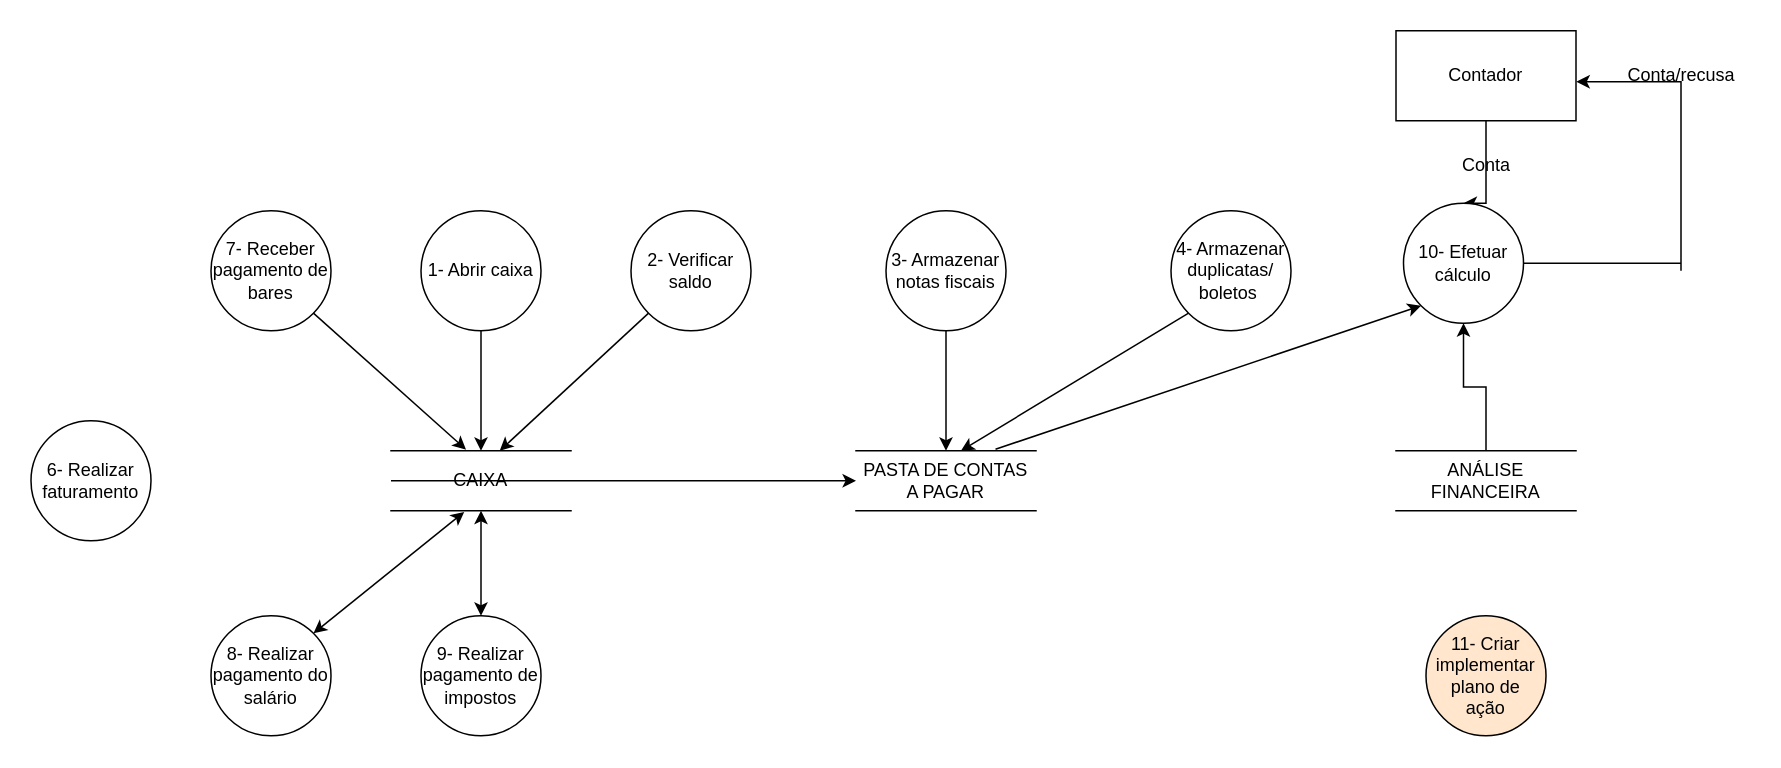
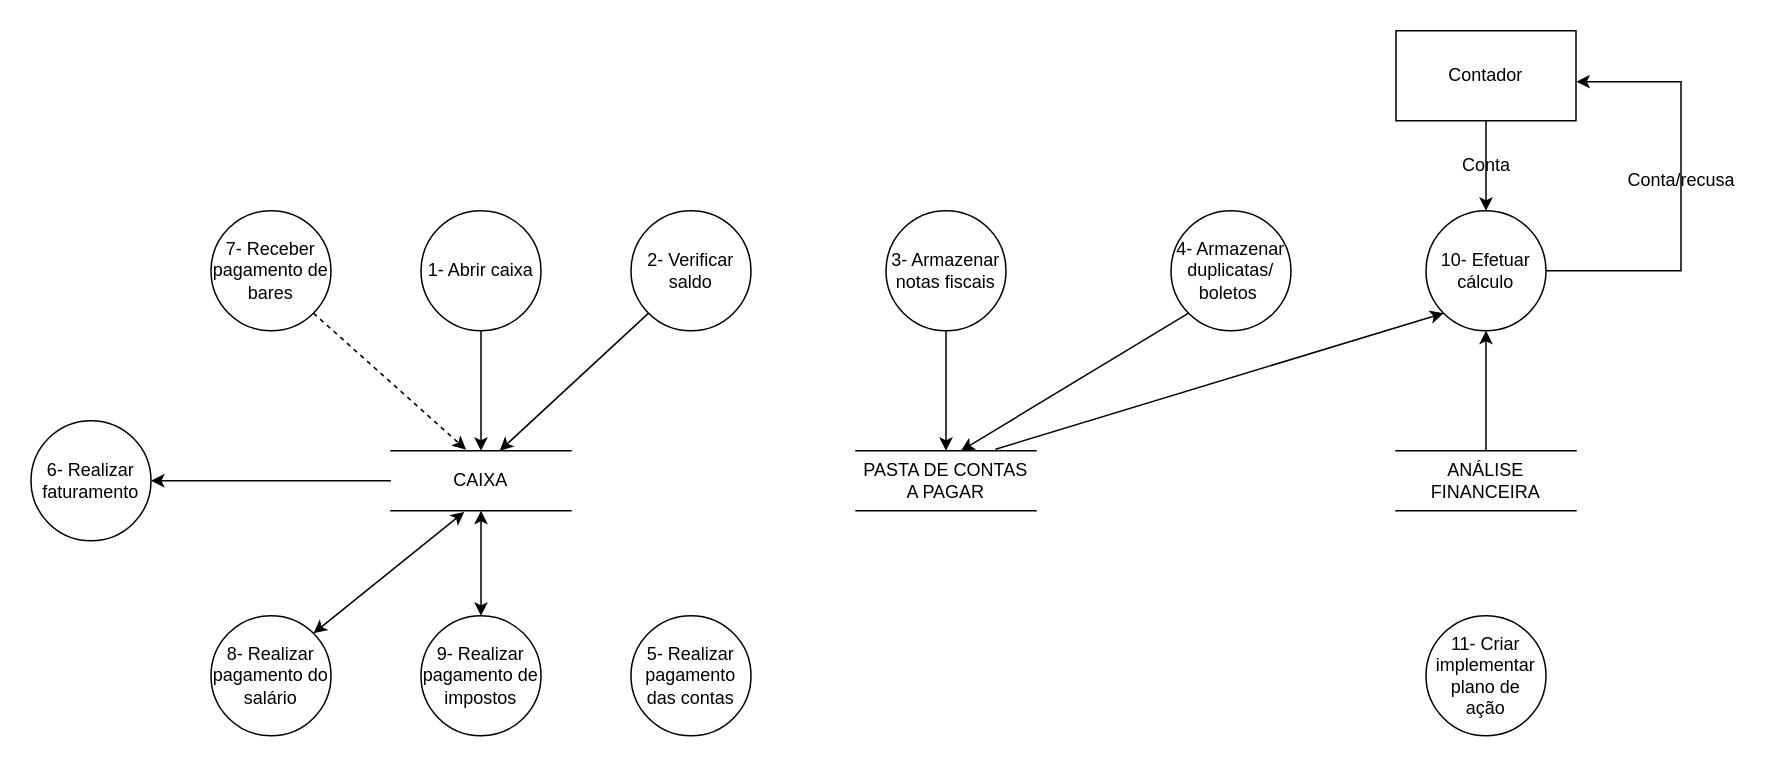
(1681, 76) -> (1681, 181)
(1463, 263) -> (1486, 271)
(385, 377) -> (385, 377)
(618, 481) -> (276, 481)
none -> (691, 676)
(1486, 676) -> (1486, 676)
